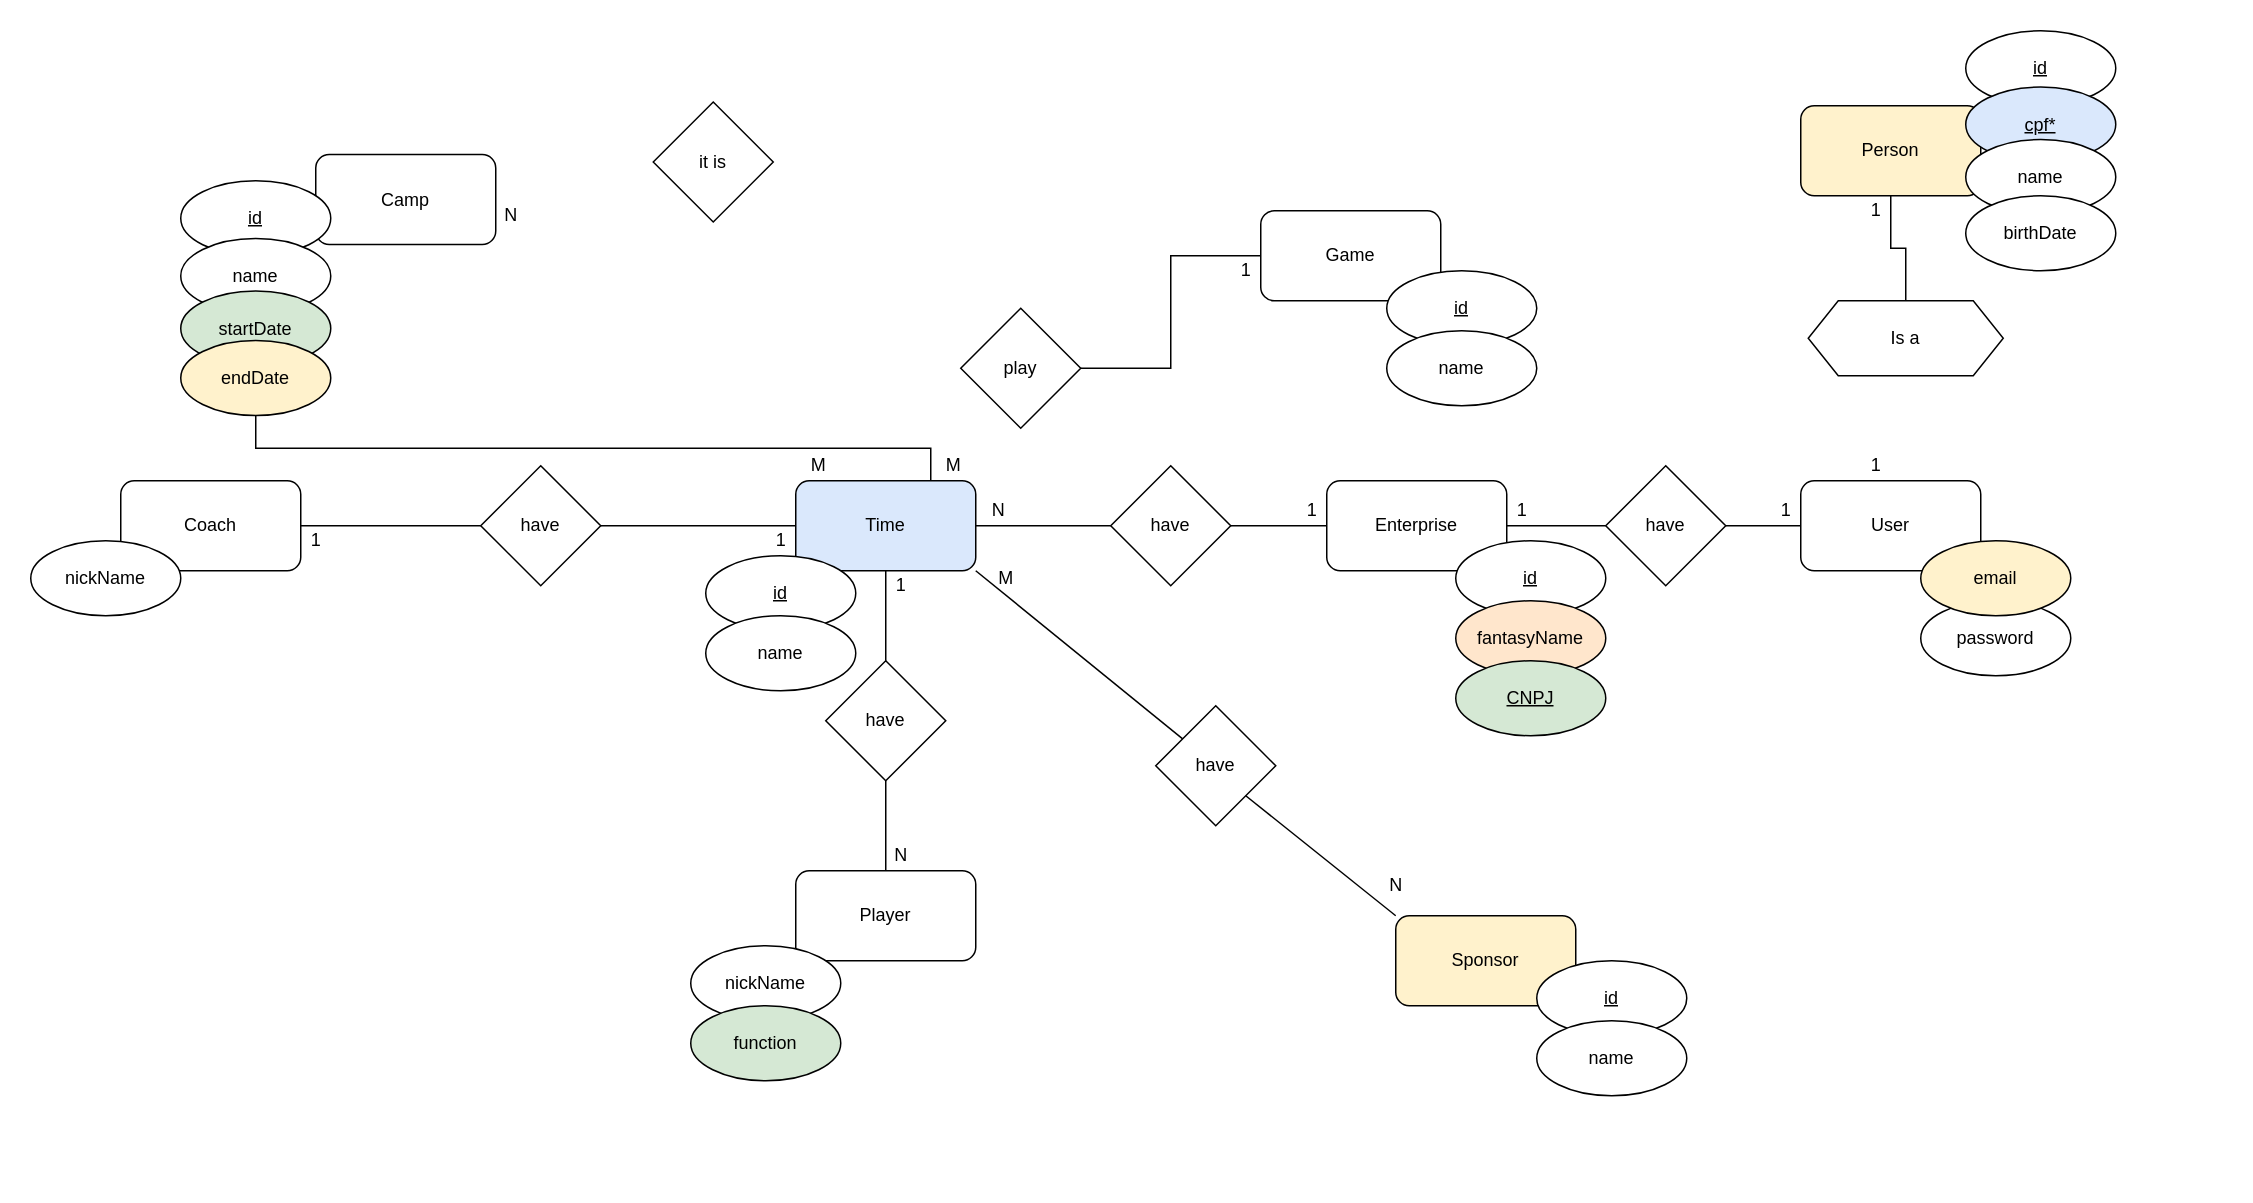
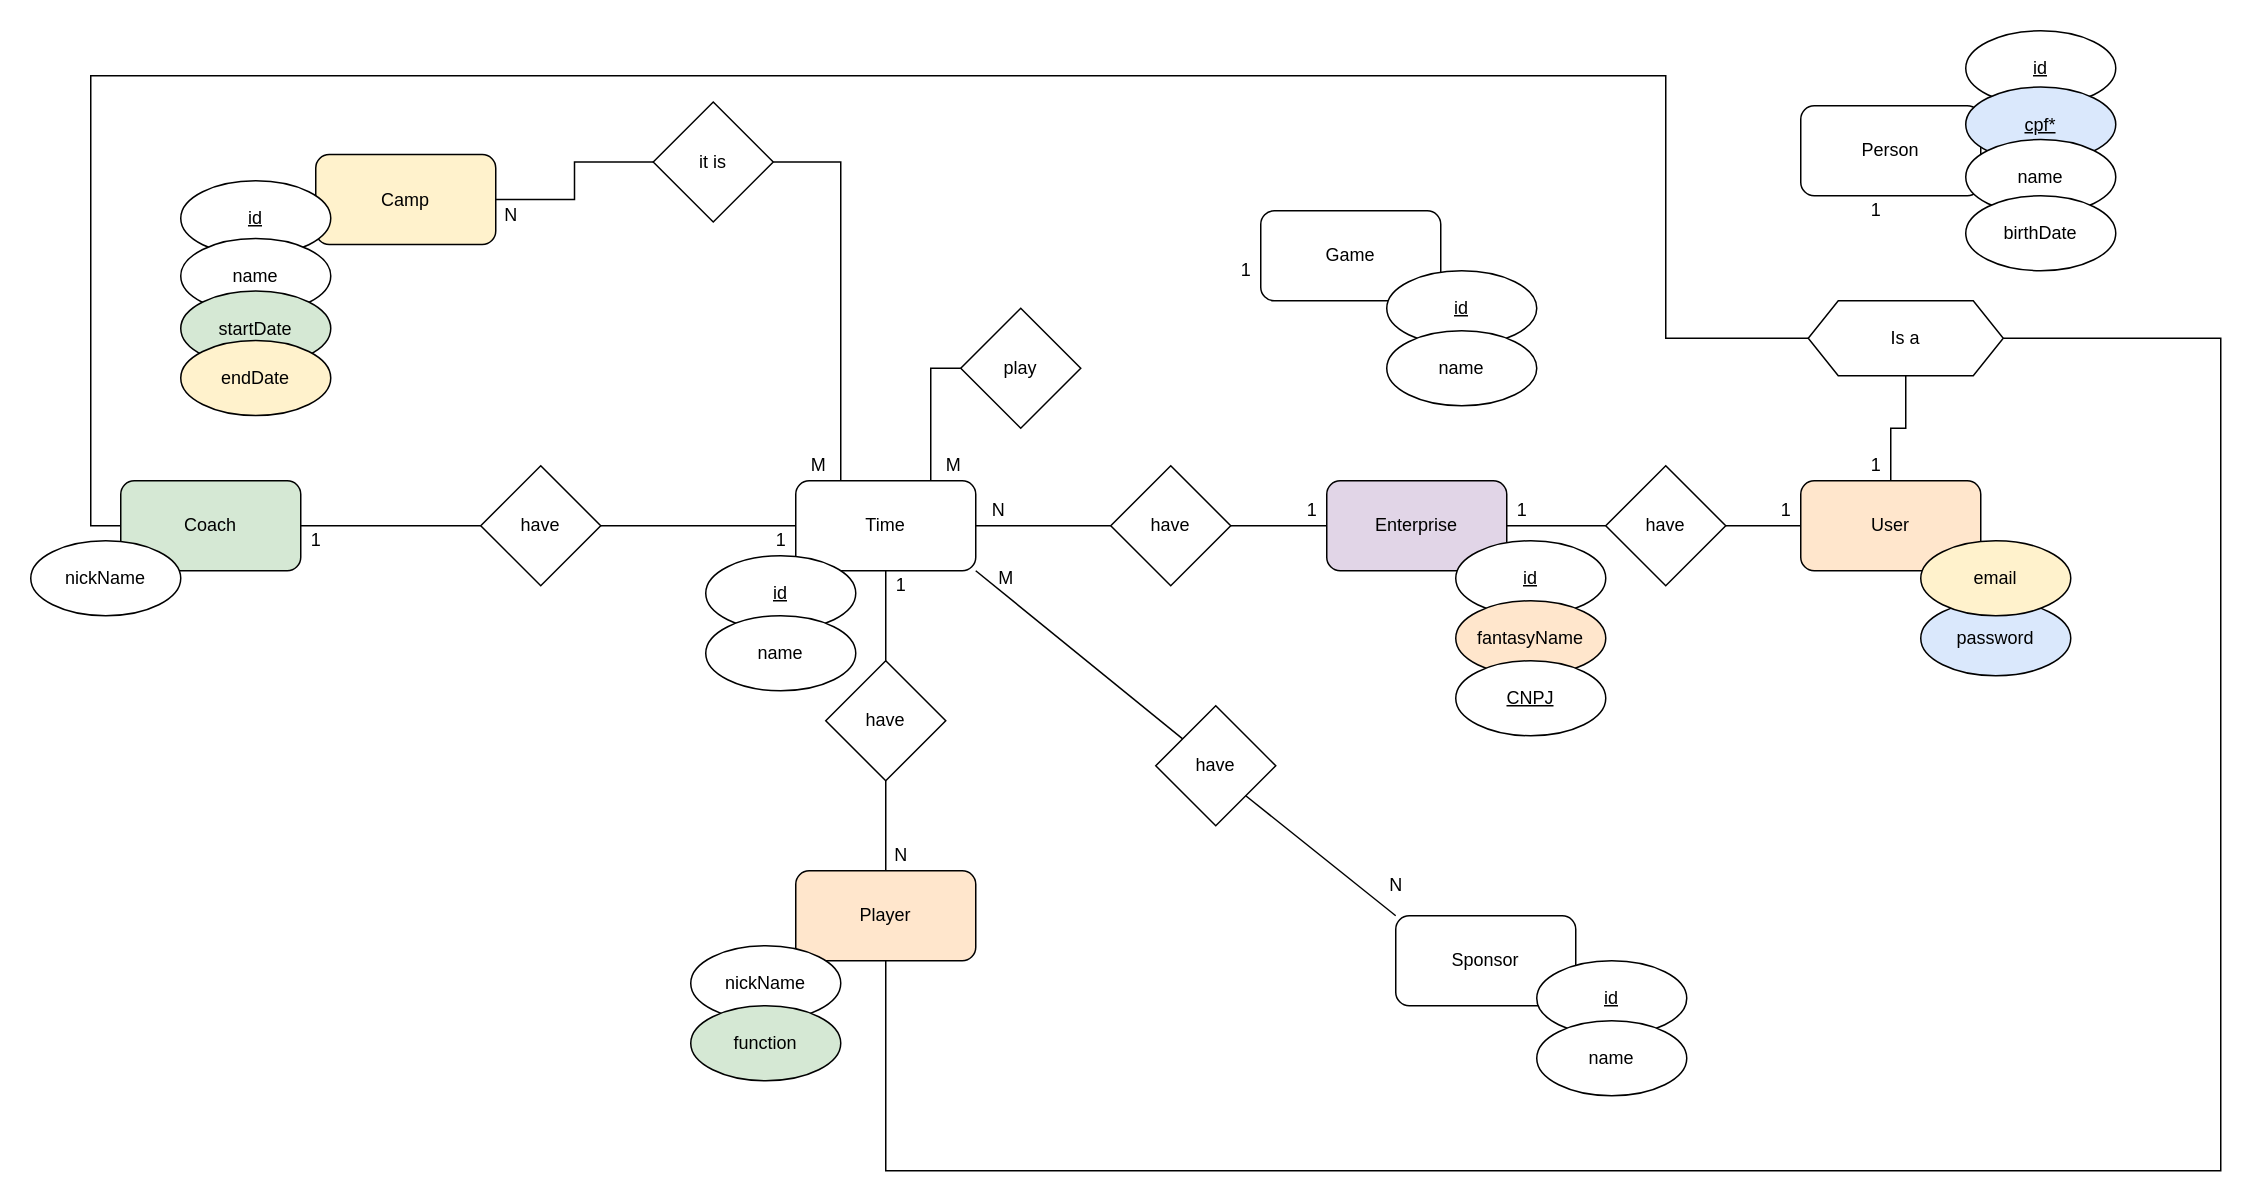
none -> (840, 76)
(1891, 151) -> (1891, 151)
none -> (575, 180)
(406, 200) -> (406, 200)
(1898, 248) -> none
none -> (841, 287)
(1171, 312) -> none
none -> (1899, 428)
(579, 448) -> (931, 394)
(211, 526) -> (211, 526)
(886, 526) -> (886, 526)
(1417, 526) -> (1417, 526)
(1891, 526) -> (1891, 526)
(1996, 638) -> (1996, 638)
(1531, 698) -> (1531, 698)
(886, 916) -> (886, 916)
(1486, 961) -> (1486, 961)
none -> (1973, 1171)
